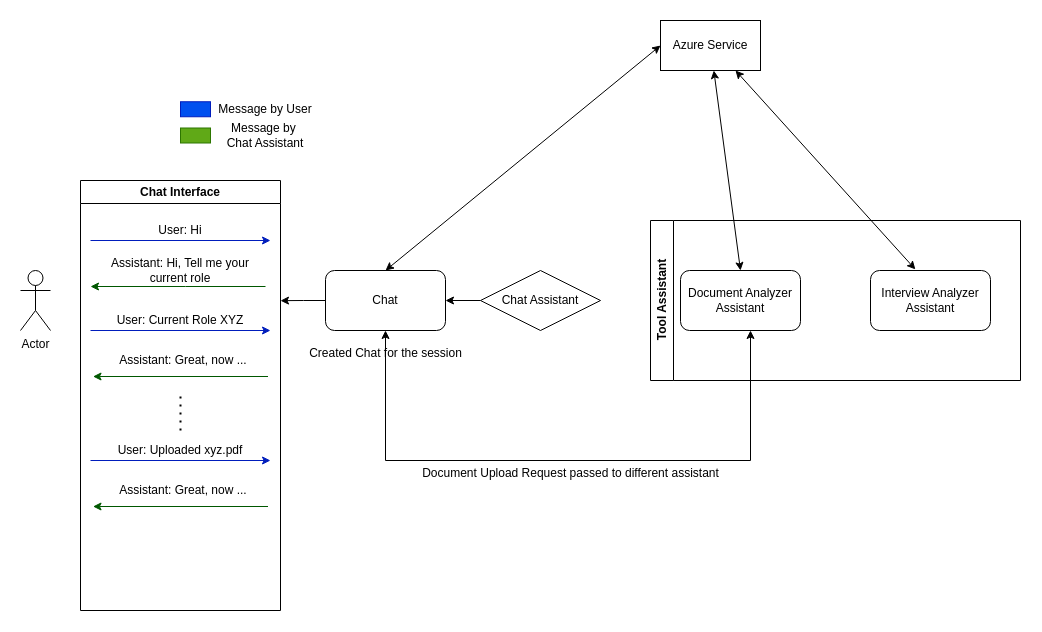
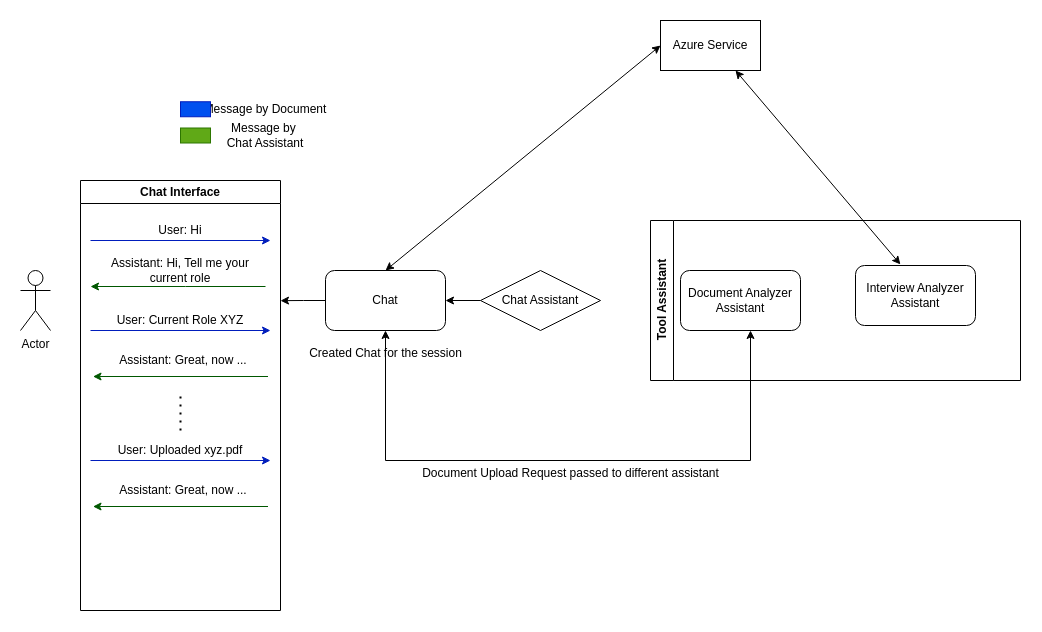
(266, 110) -> (266, 110)
(727, 171) -> none
(931, 301) -> (916, 296)
